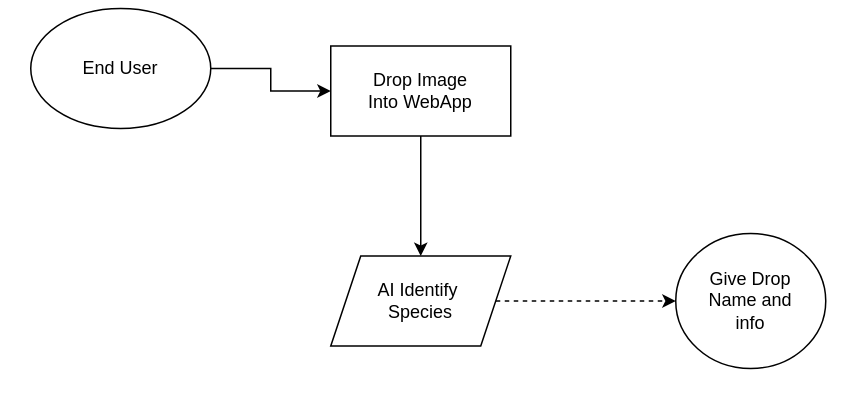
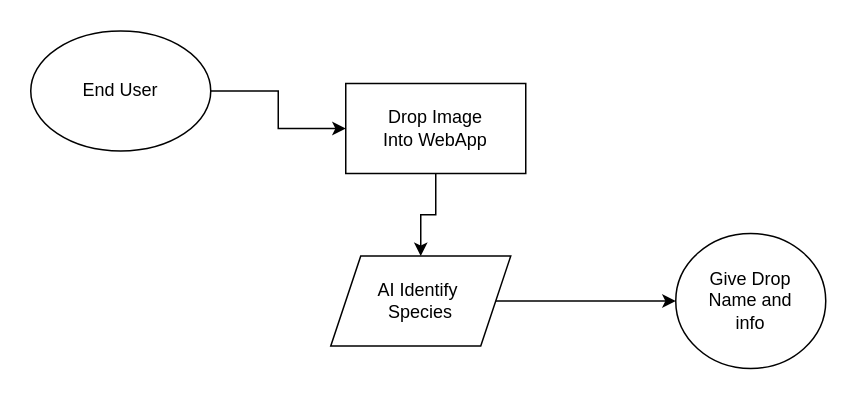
(121, 68) -> (121, 91)
(421, 91) -> (436, 128)
(582, 301) -> (582, 301)
